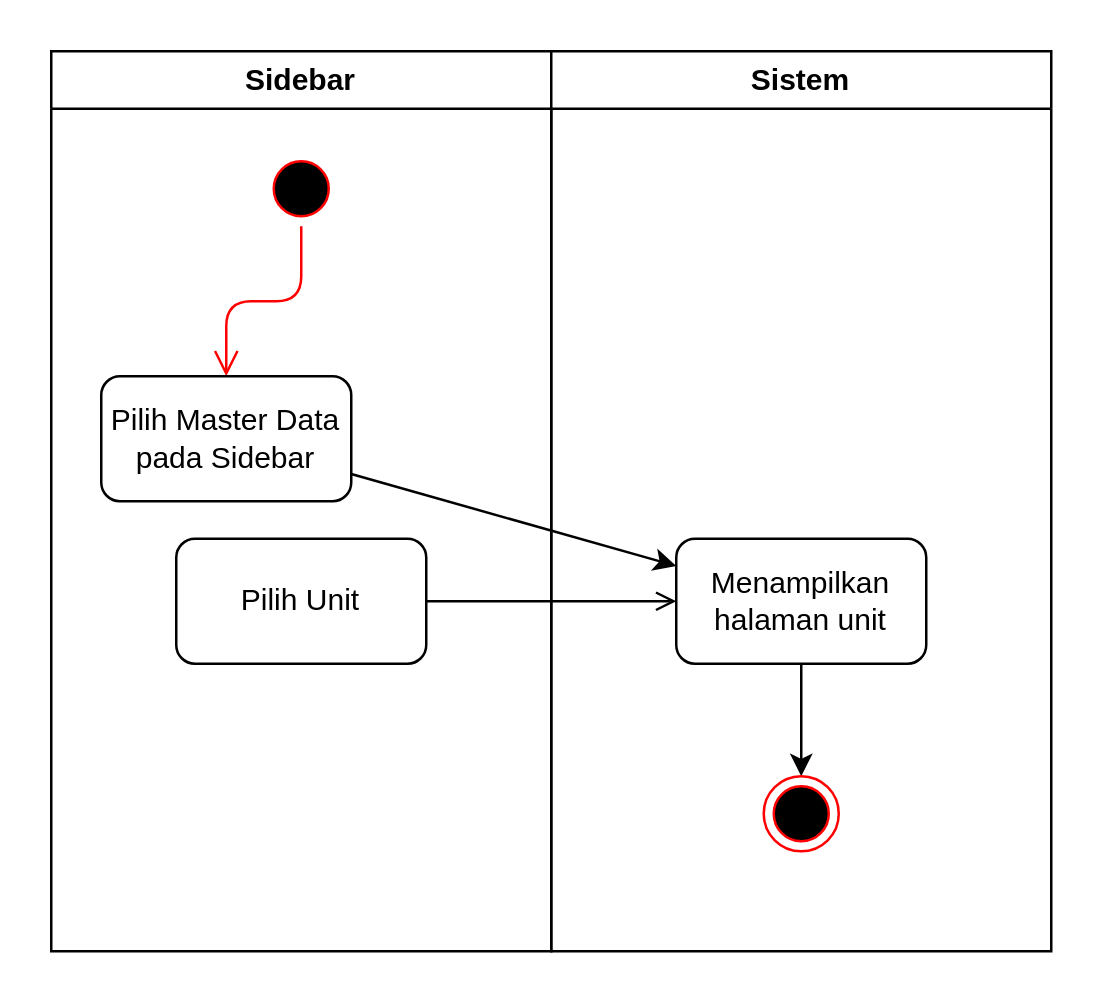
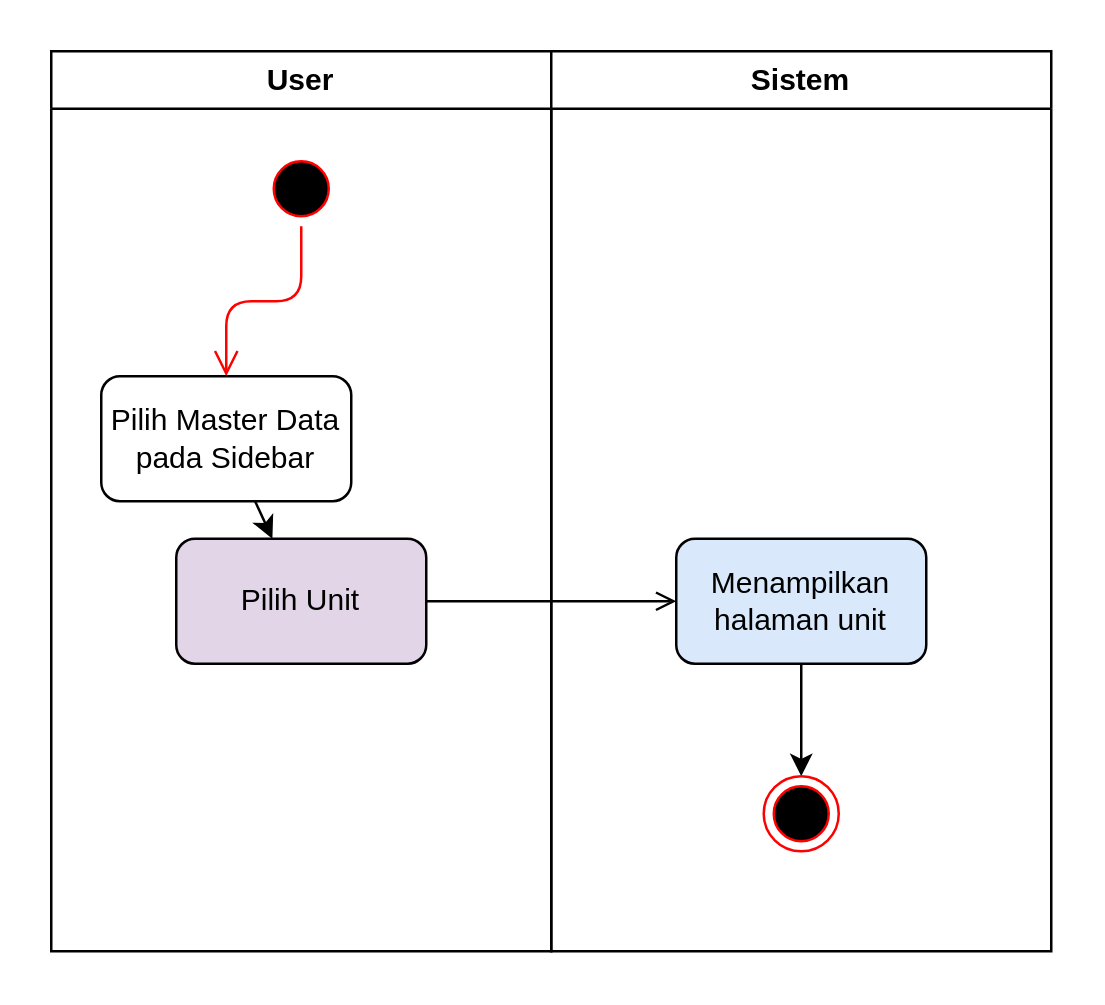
(301, 81) -> (301, 81)
(449, 502) -> (260, 512)
(301, 601) -> (301, 601)
(801, 601) -> (801, 601)
